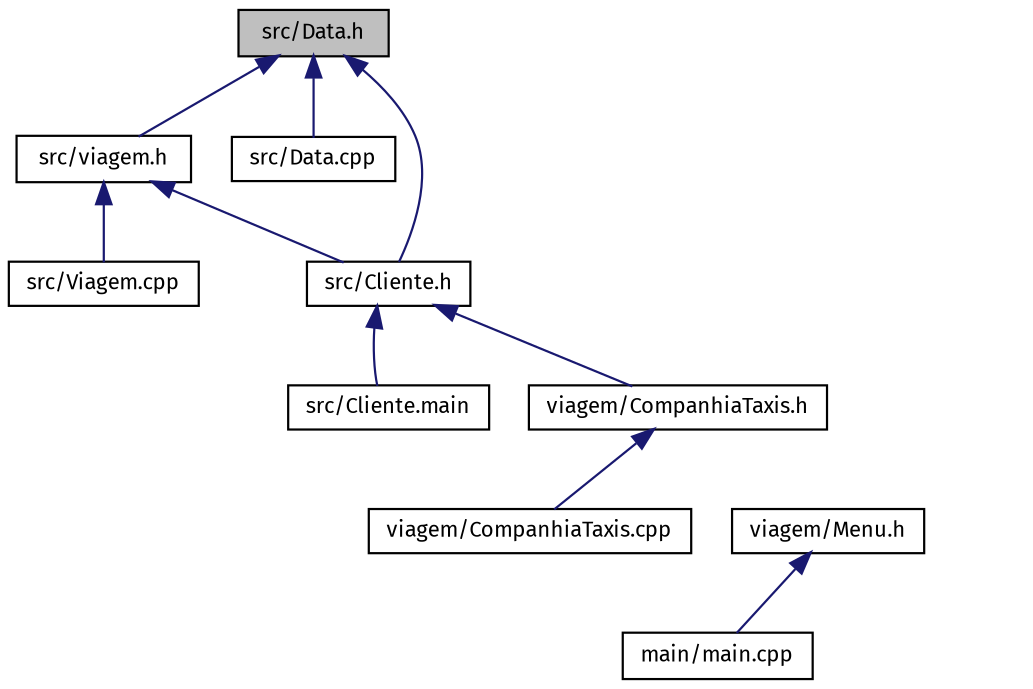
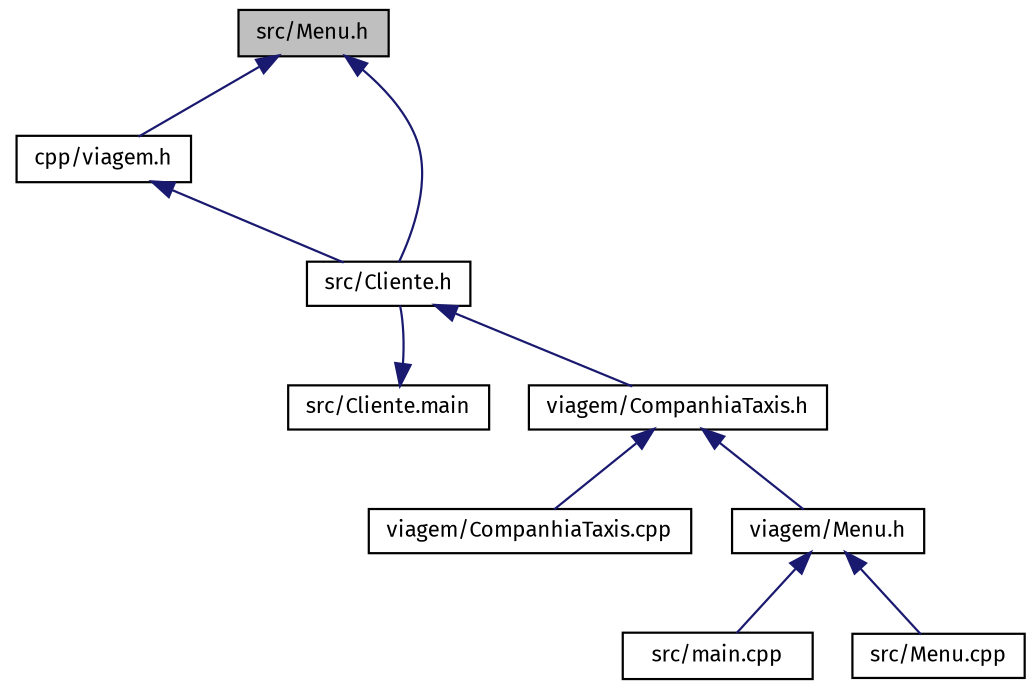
(314, 33) -> (314, 33)
(104, 159) -> (104, 159)
(314, 159) -> none
(104, 284) -> none
(374, 357) -> (403, 335)
none -> (761, 476)
(718, 656) -> (718, 656)
none -> (939, 656)
